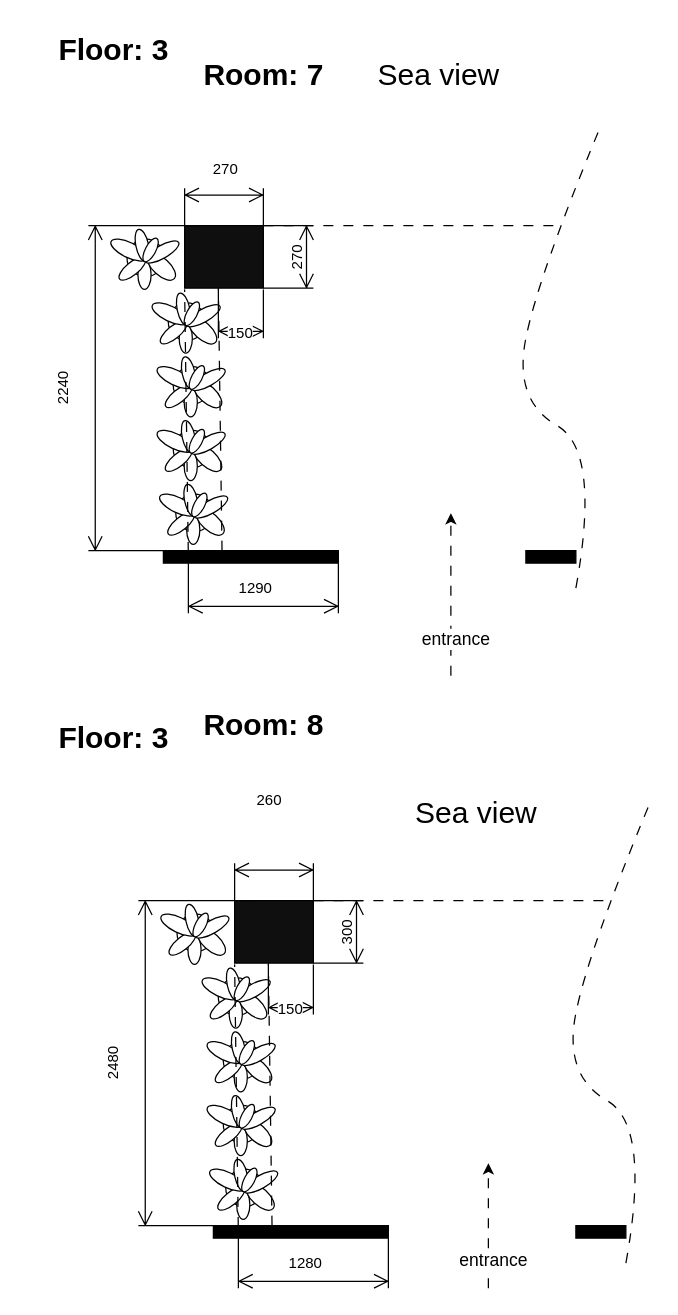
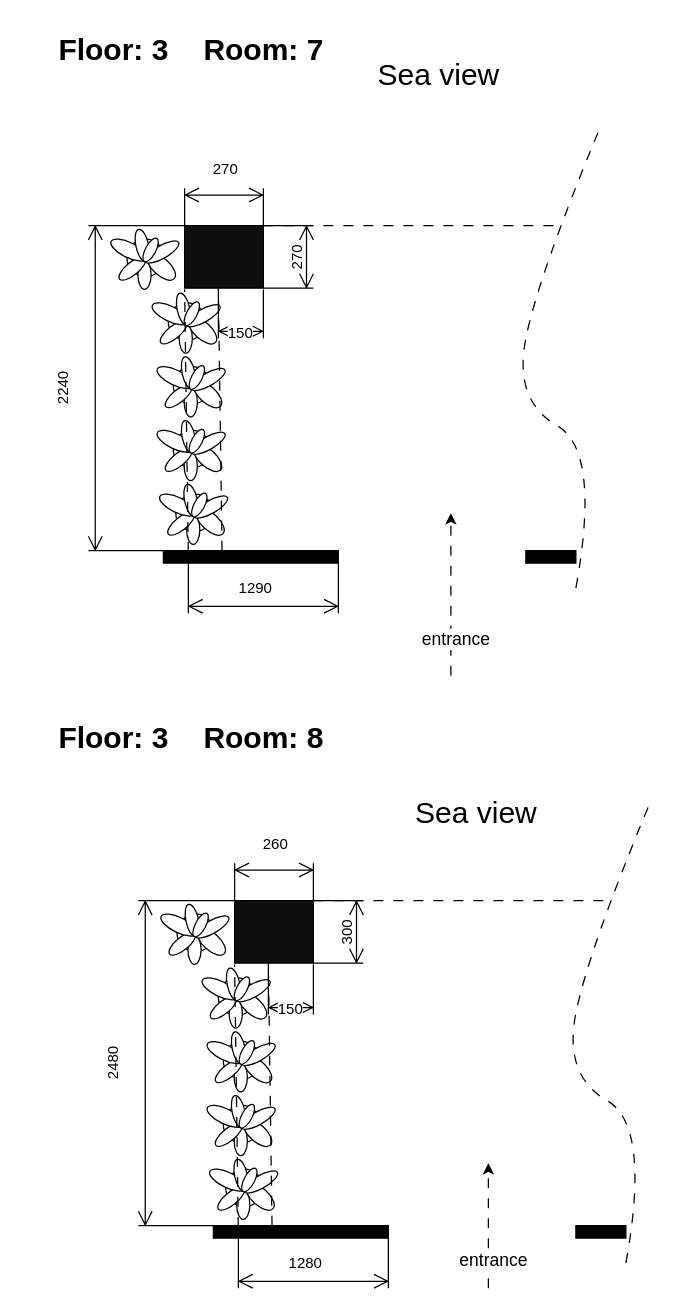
(263, 76) -> (263, 51)
(263, 726) -> (263, 738)
(269, 801) -> (276, 844)
